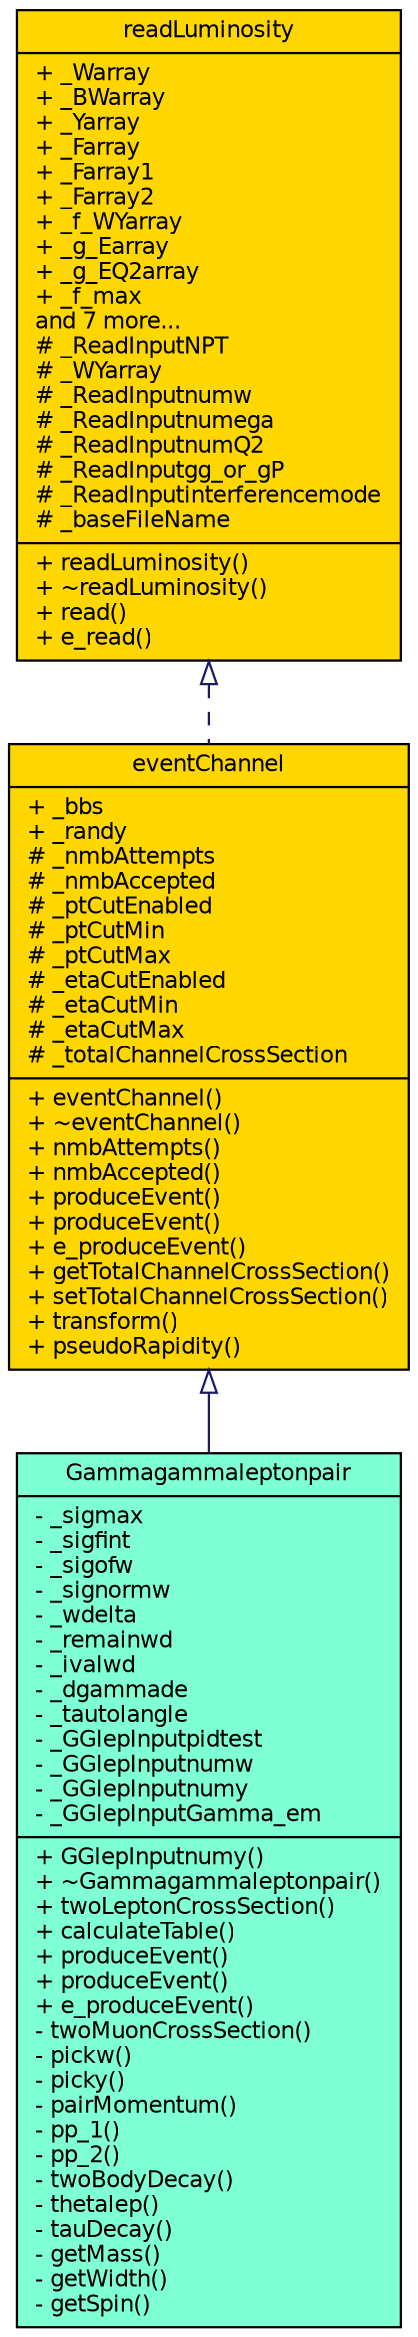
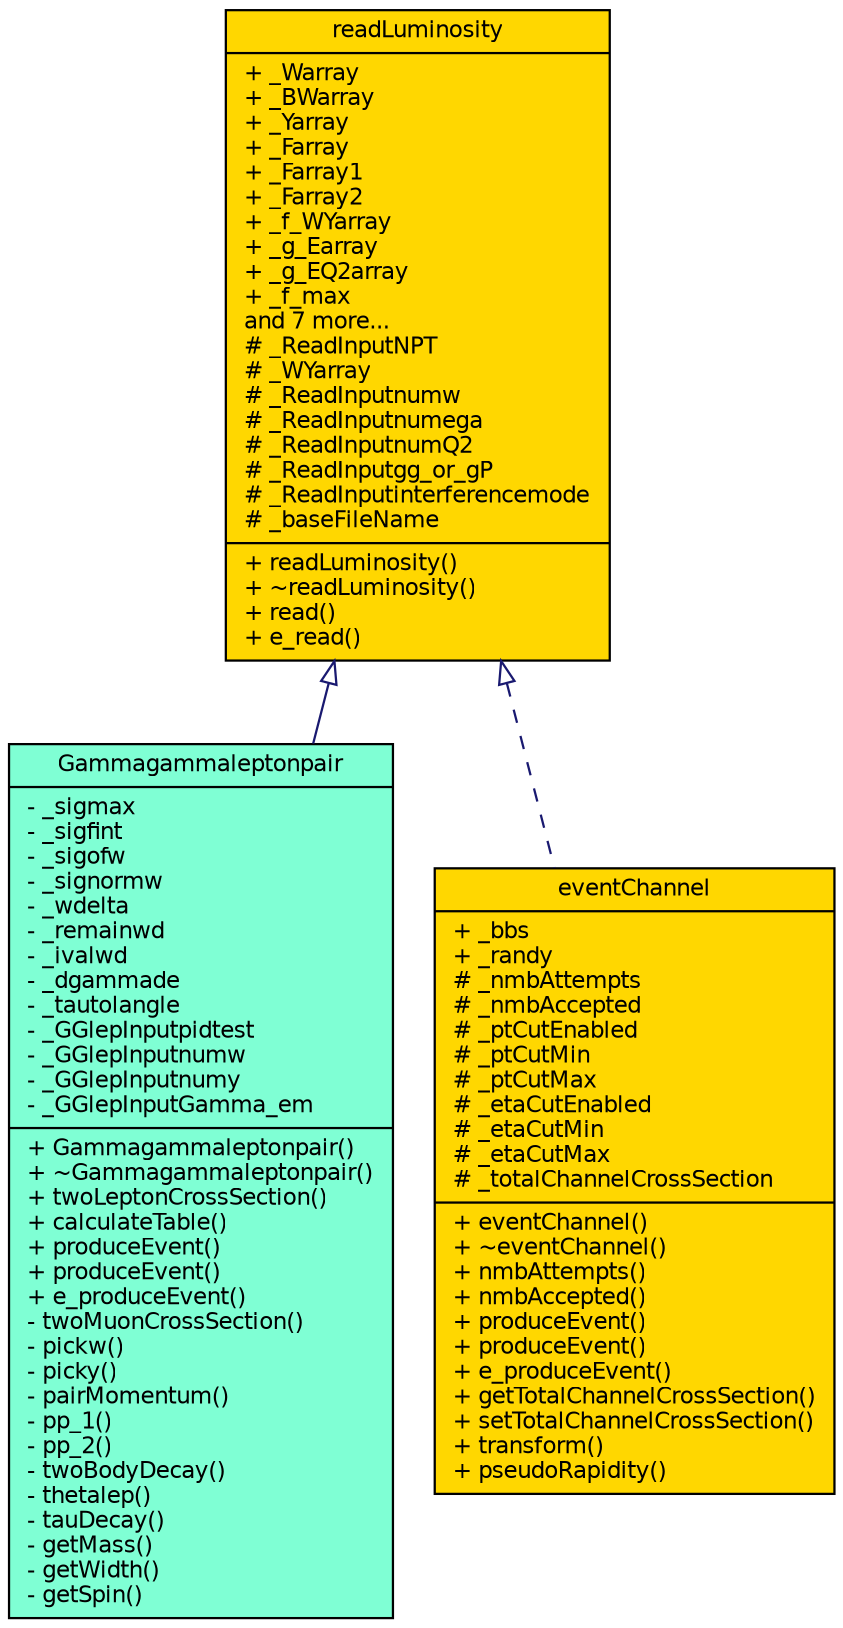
(209, 1423) -> (321, 713)
(150, 1857) -> (191, 1148)
